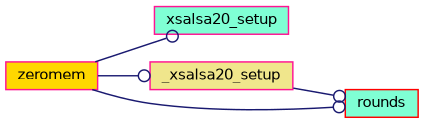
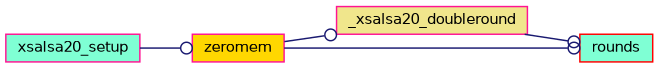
(131, 50) -> (160, 48)
(221, 76) -> (432, 20)
